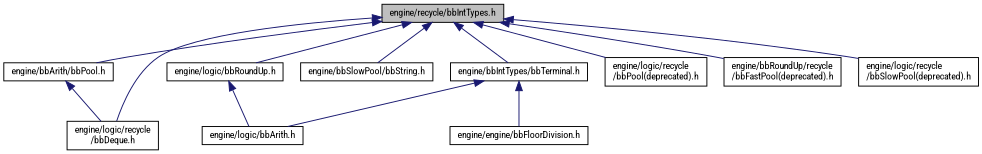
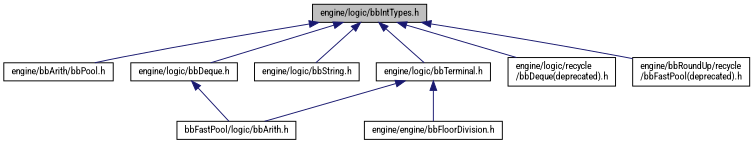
(443, 13) -> (370, 13)
(225, 72) -> (184, 72)
(367, 72) -> (307, 72)
(519, 72) -> (433, 72)
(656, 72) -> (562, 72)
(919, 72) -> none
(113, 136) -> none
(253, 136) -> (236, 130)
